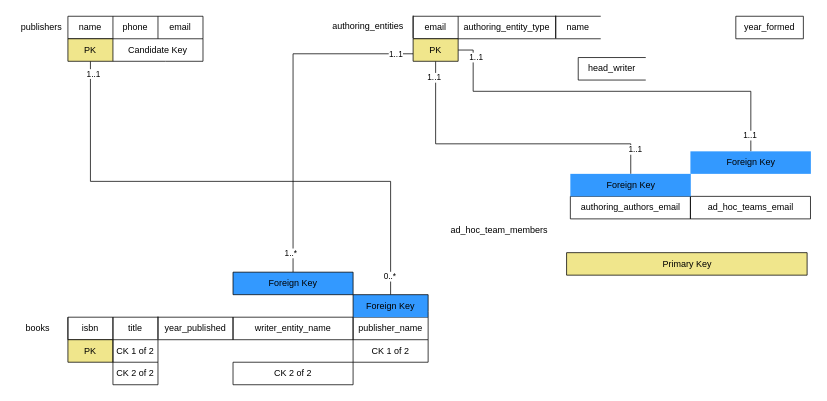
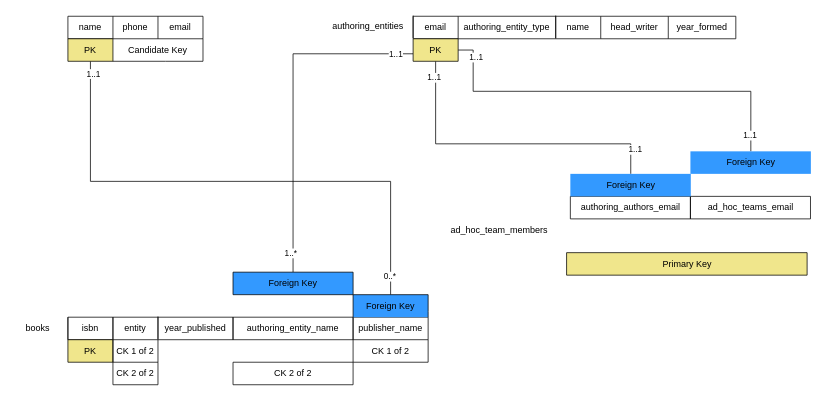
(42, 27) -> none
(769, 27) -> (702, 27)
(612, 69) -> (634, 27)
(135, 328) -> (135, 328)
(293, 328) -> (293, 328)
